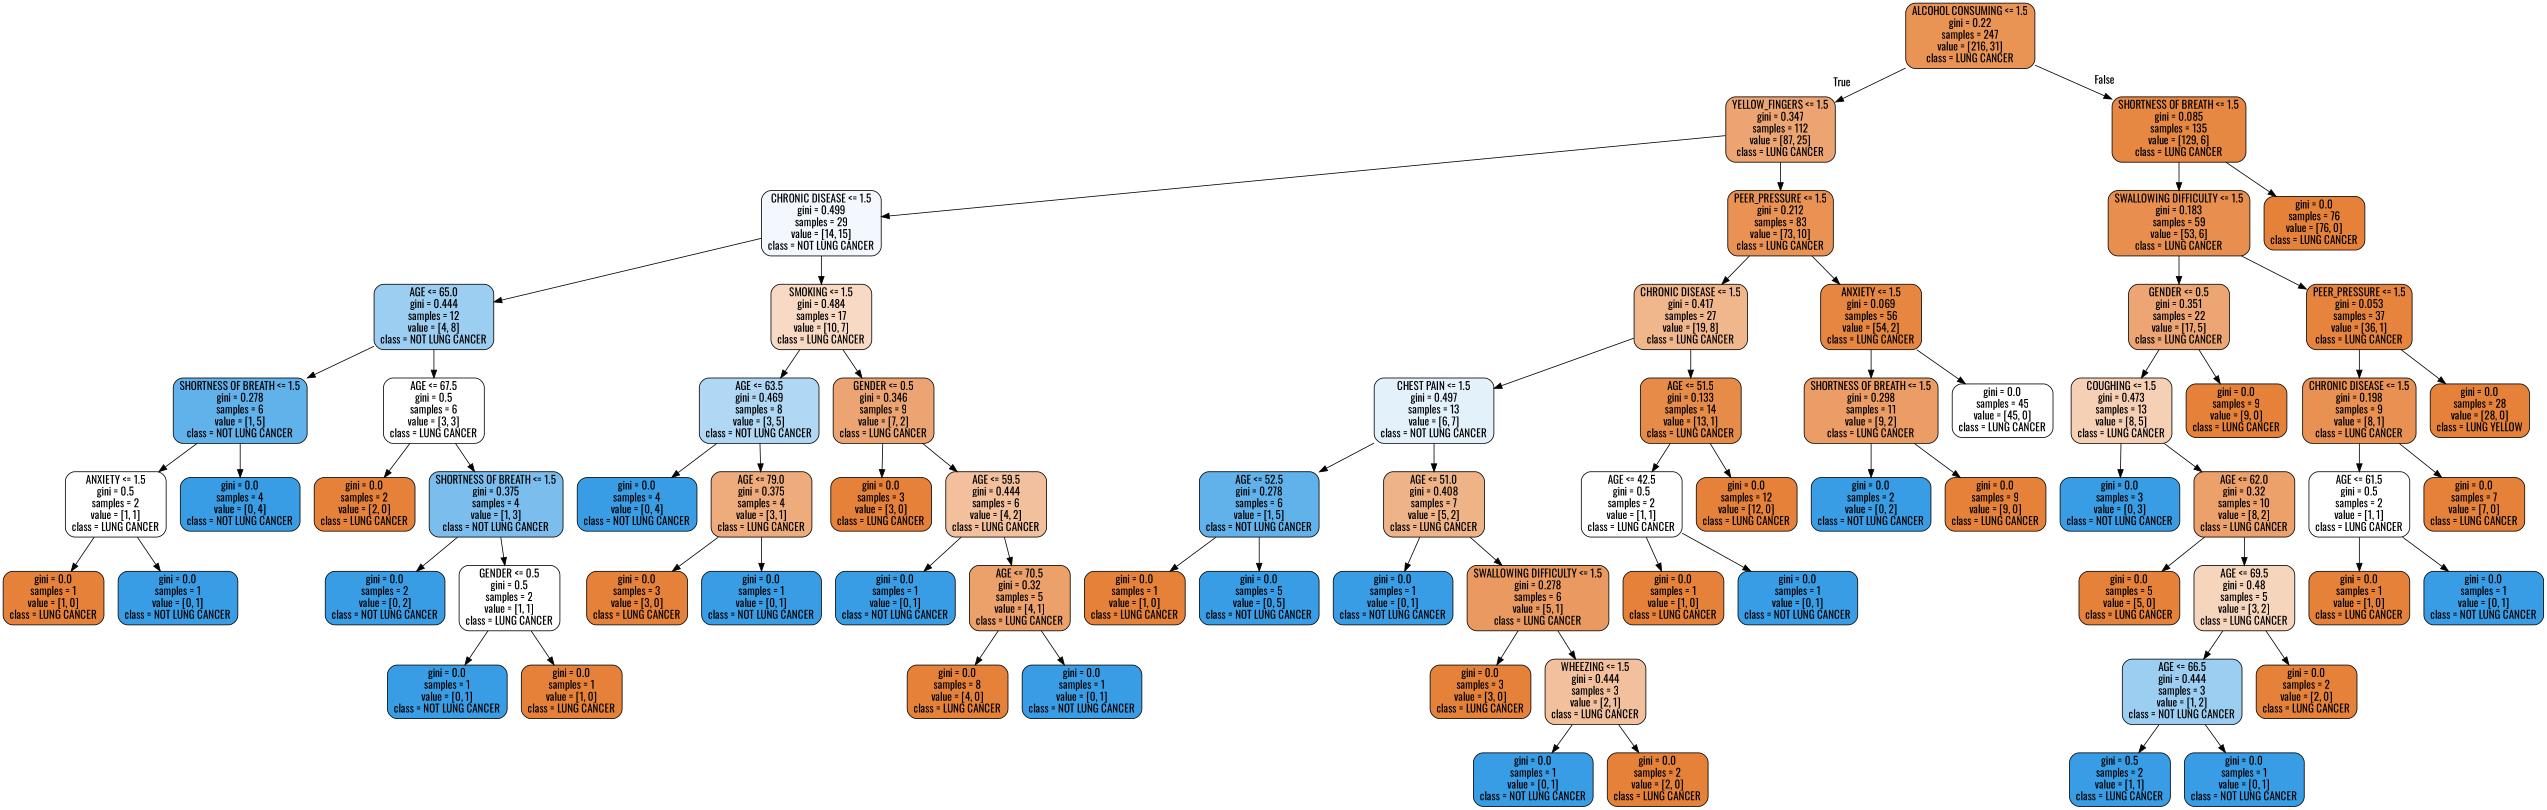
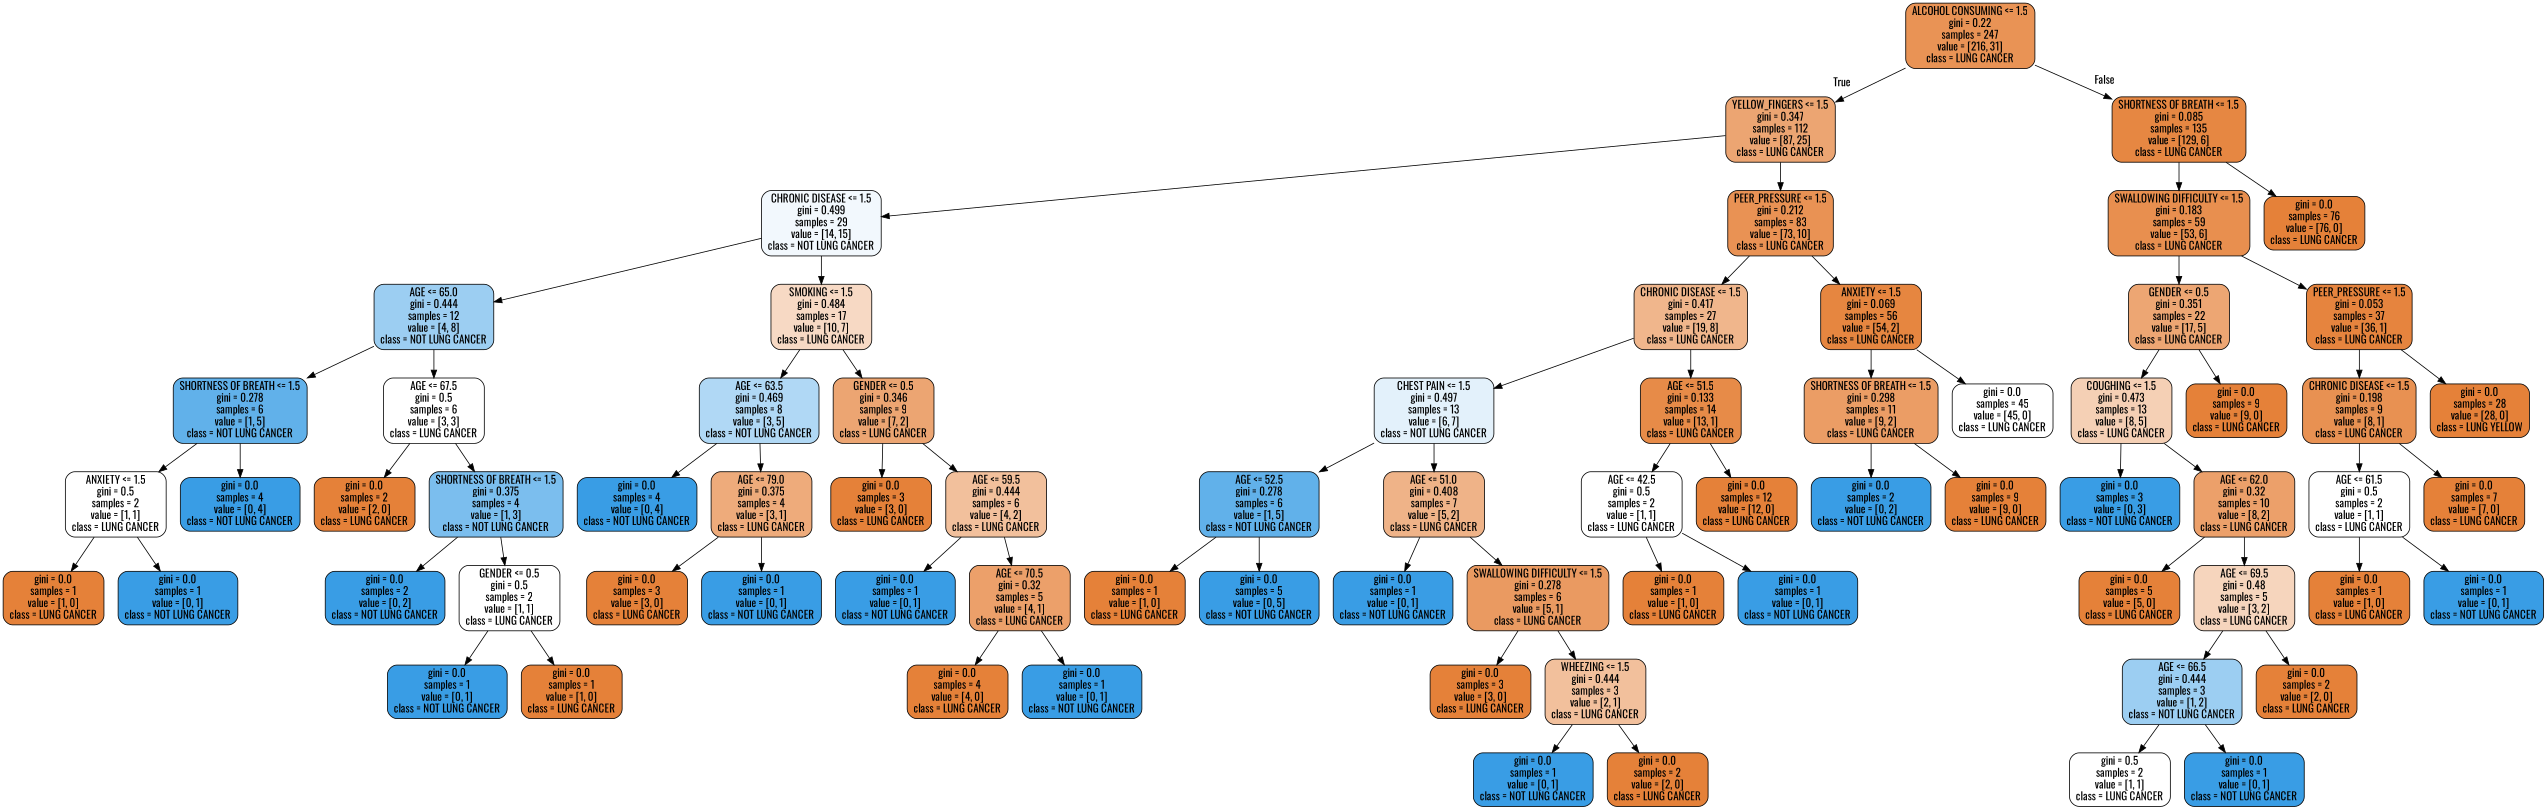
(958, 692) -> (958, 692)
(2120, 780) -> (2120, 780)
